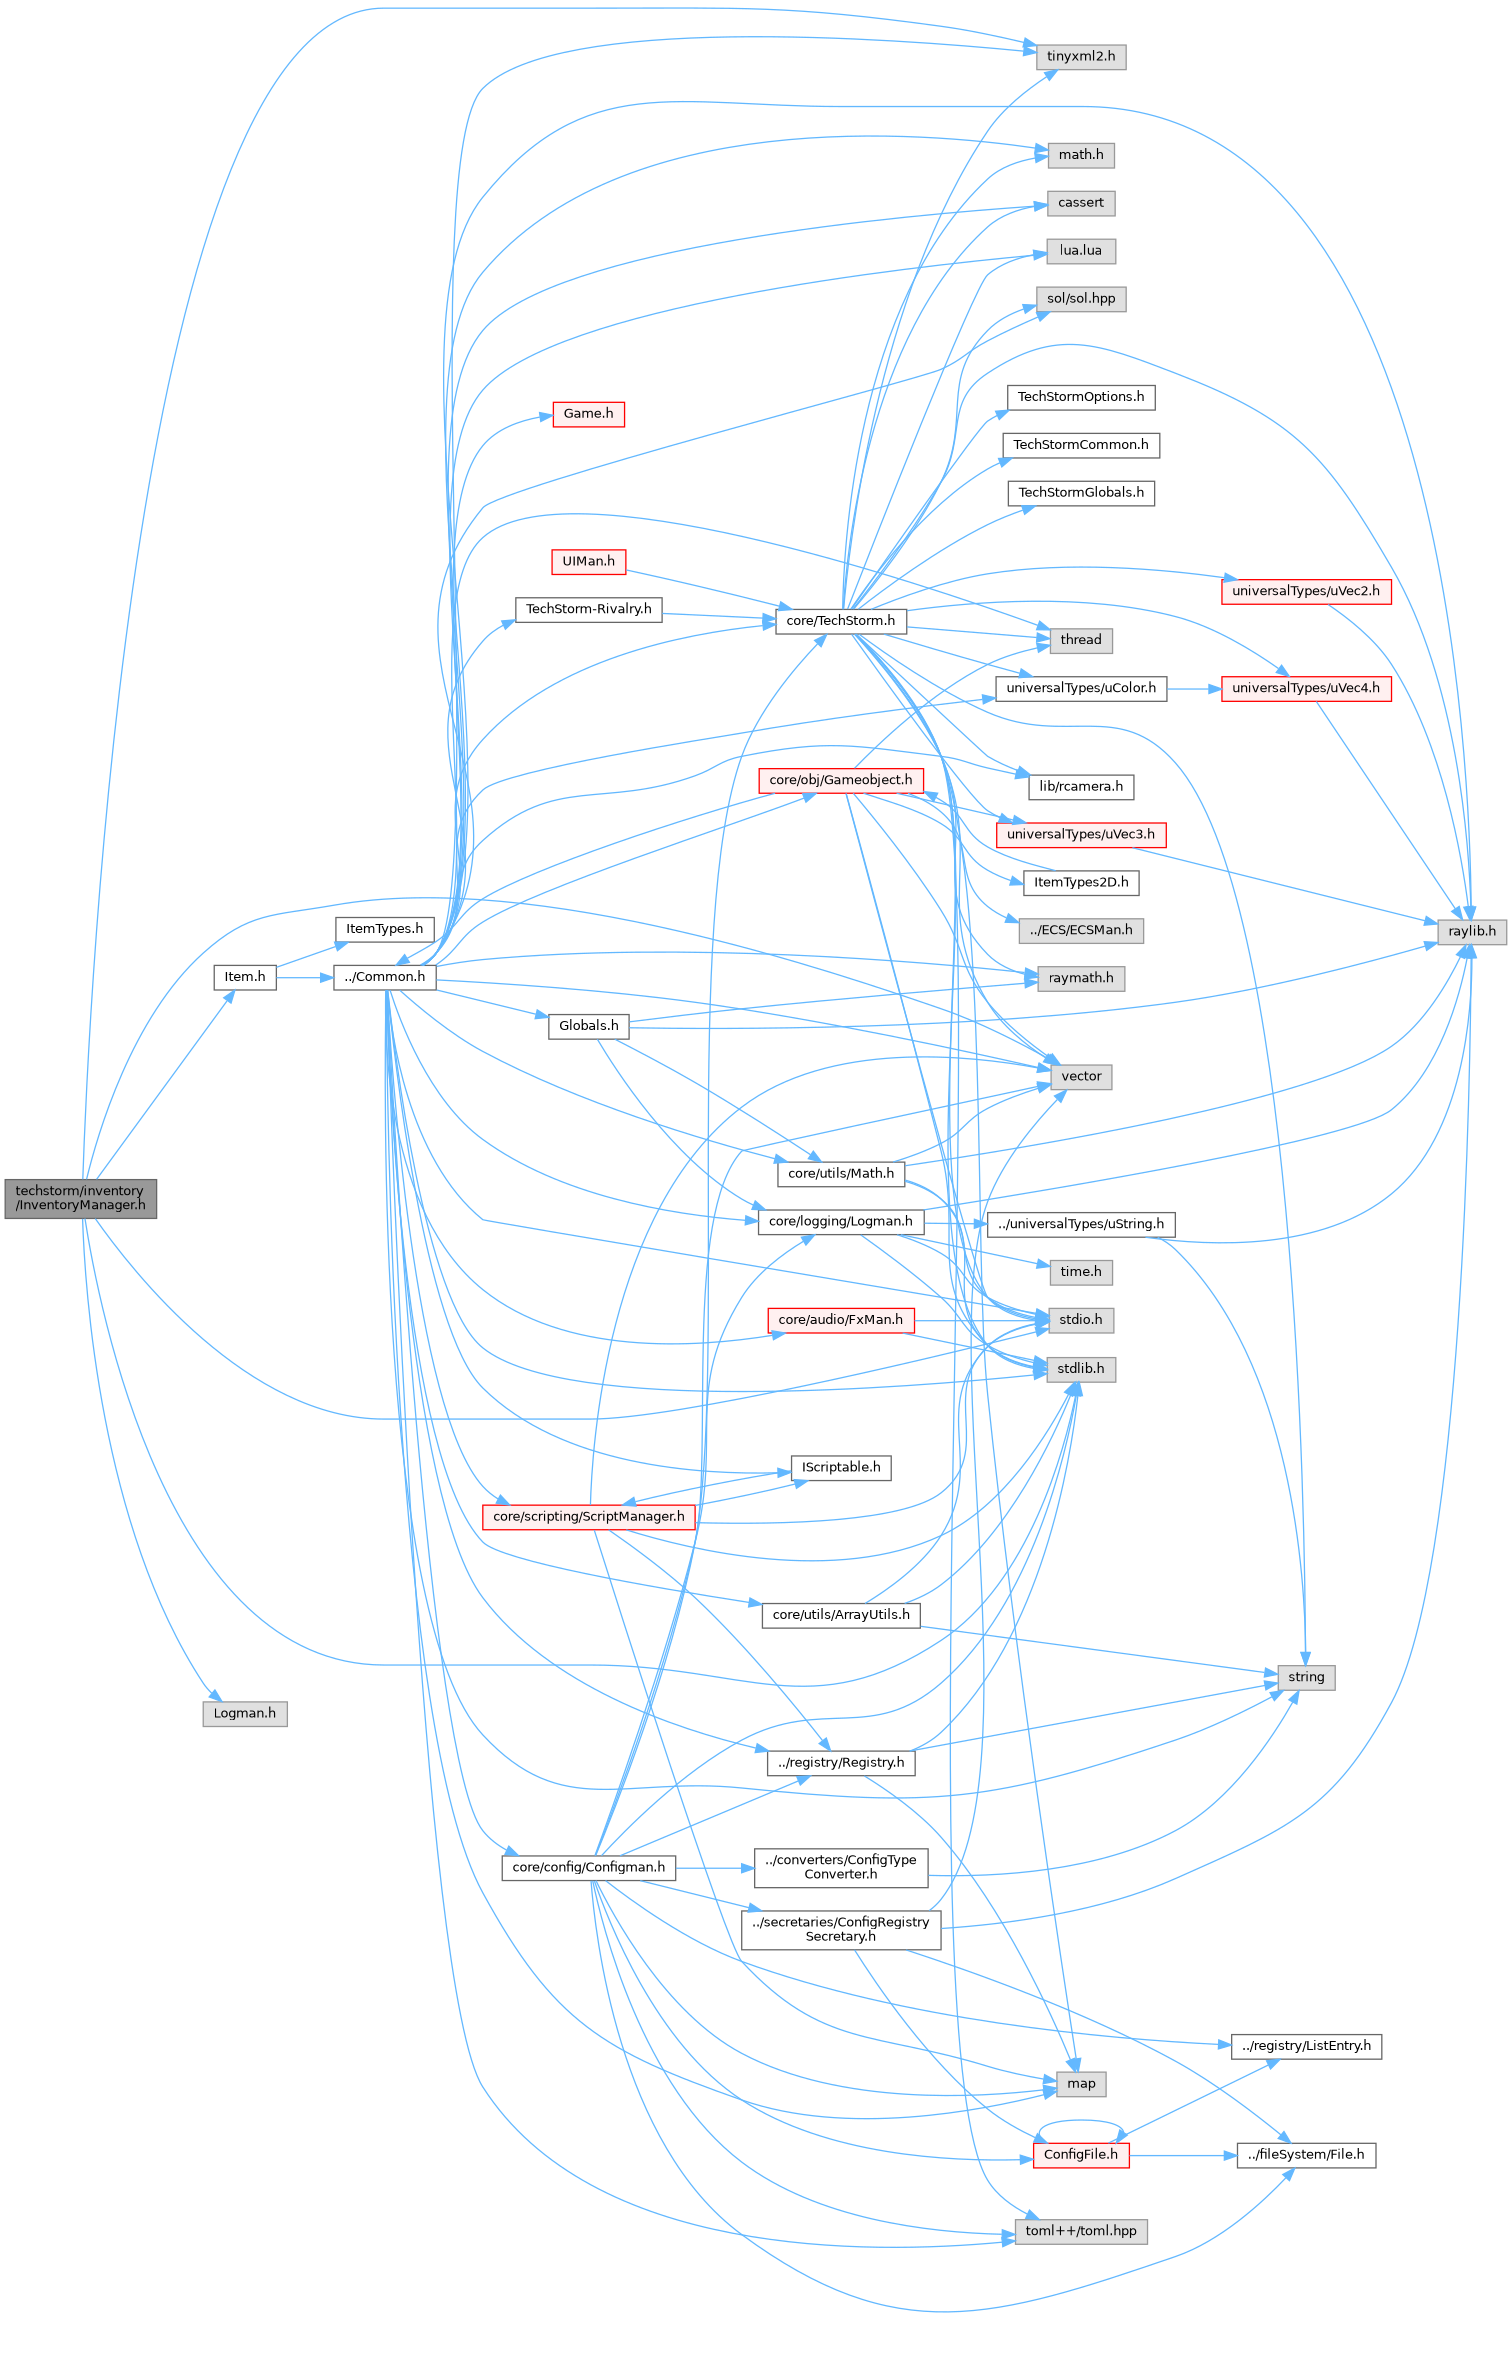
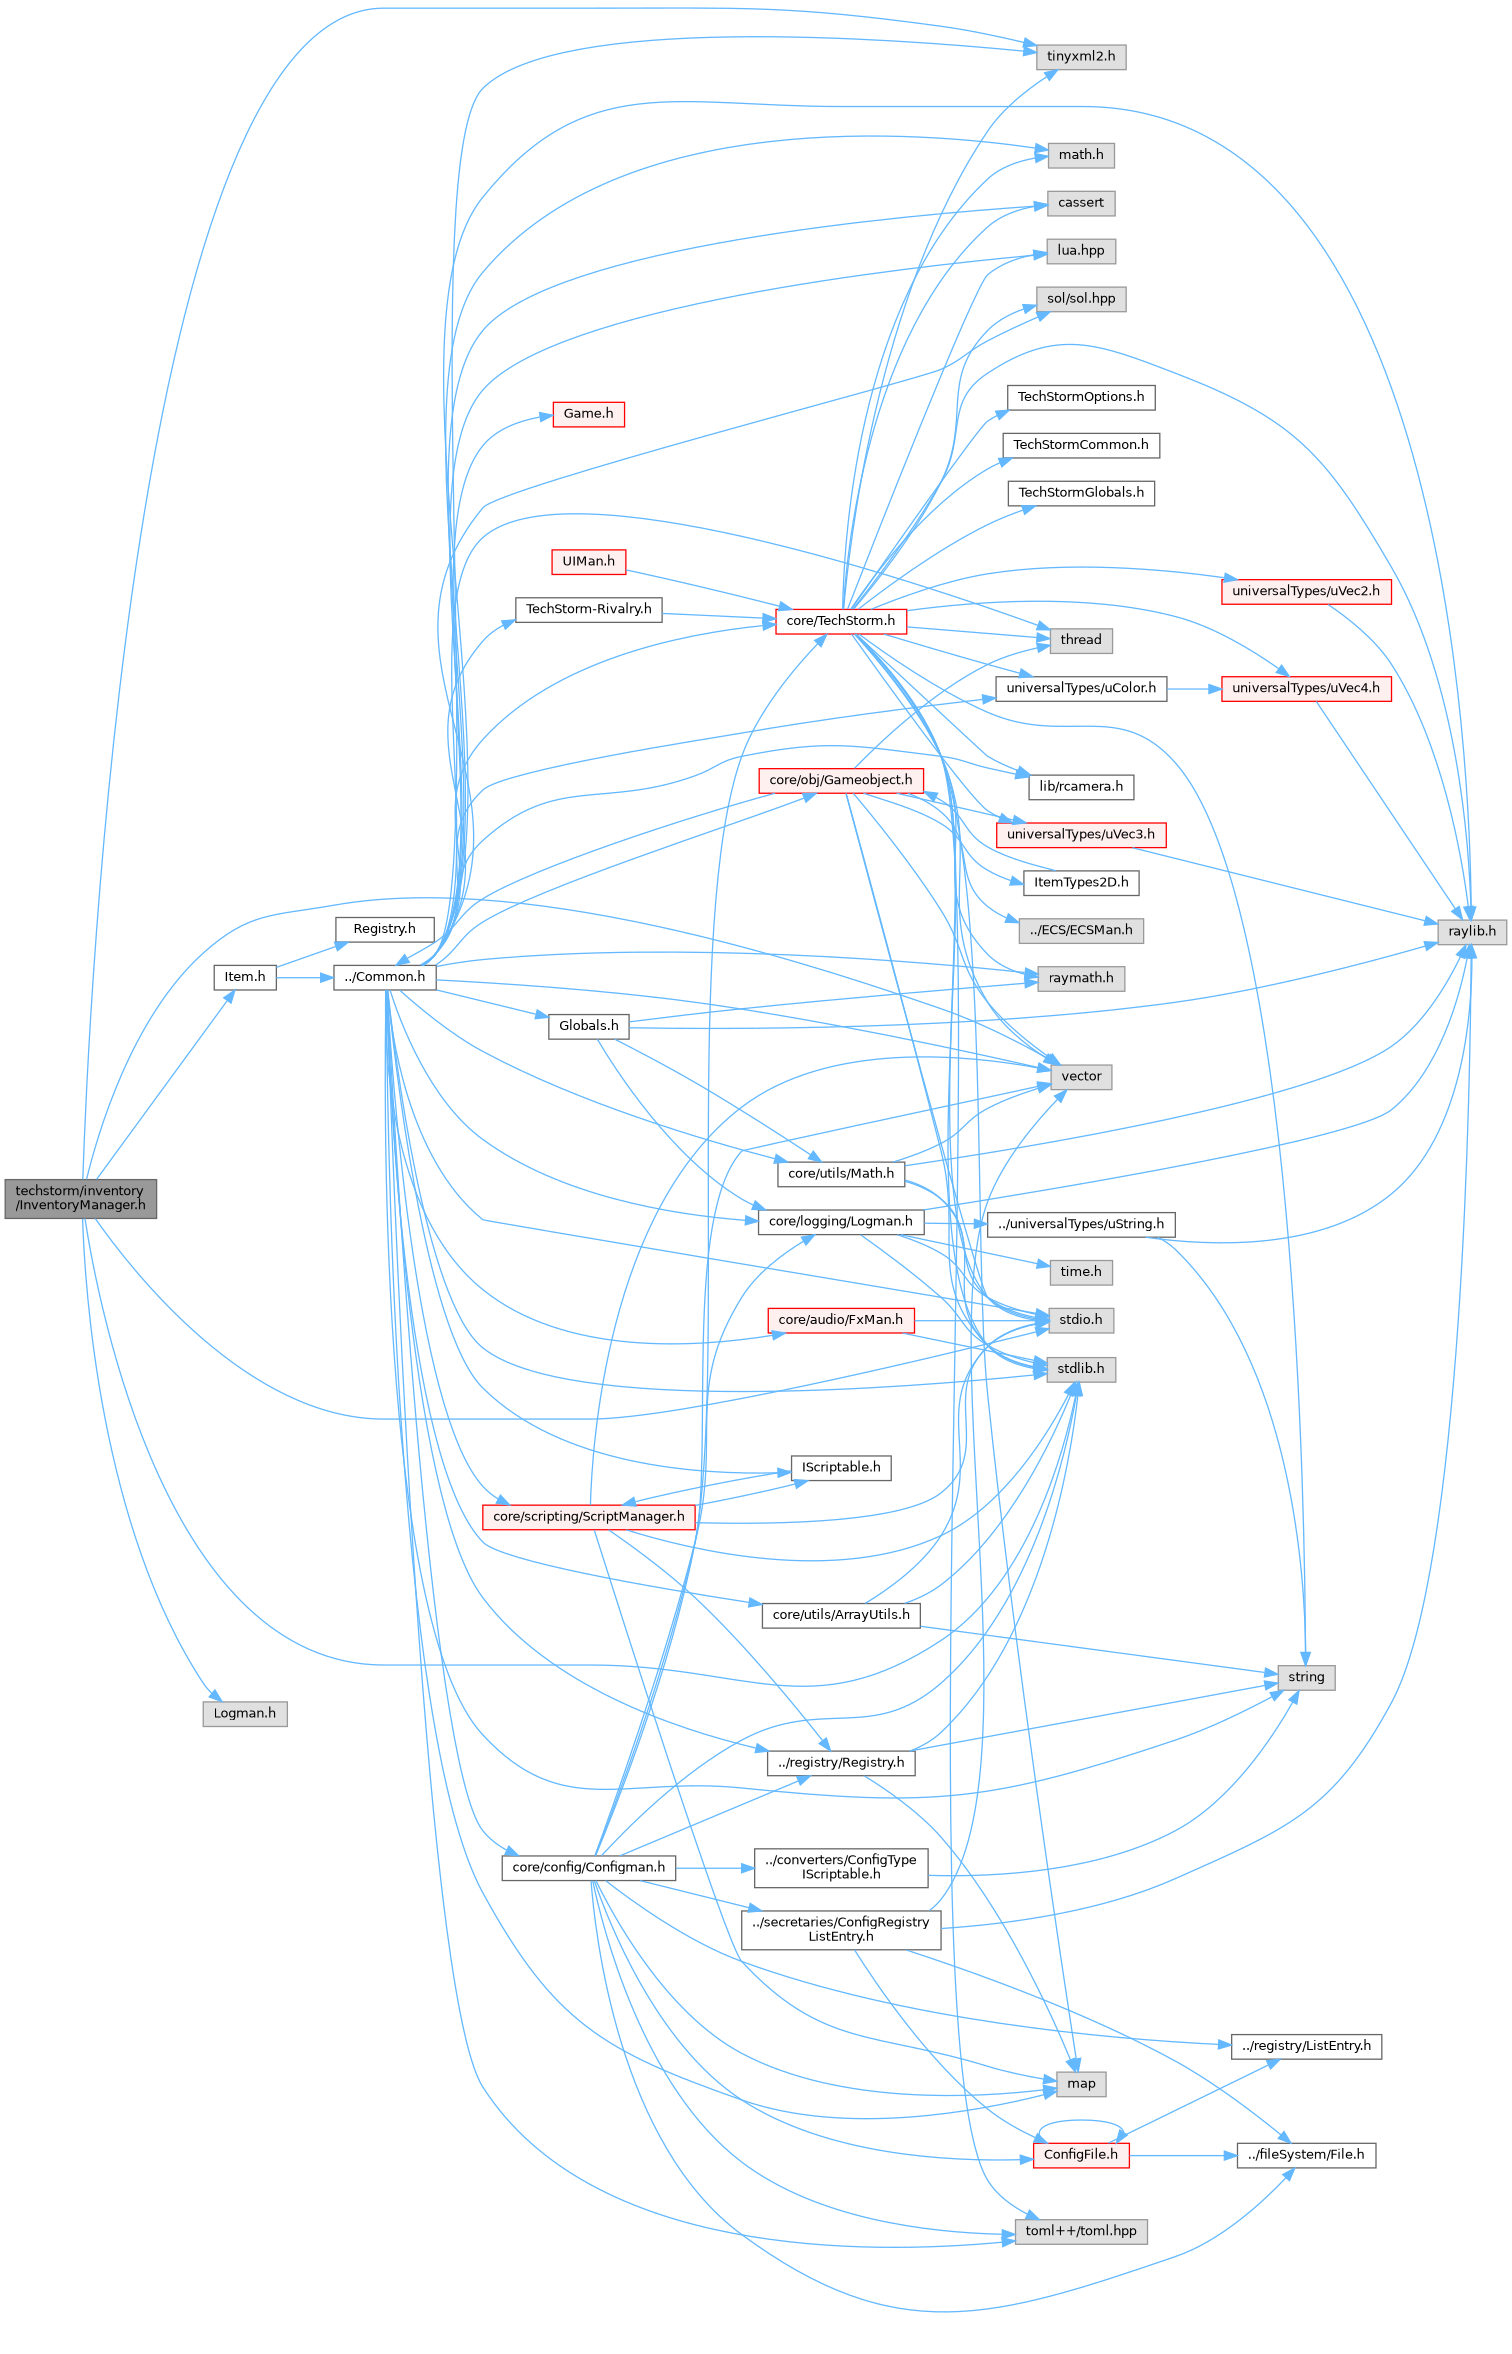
(1082, 252) -> (1082, 252)
(841, 622) -> (841, 622)
(385, 930) -> (385, 930)
(841, 1868) -> (841, 1868)
(841, 1930) -> (841, 1930)
